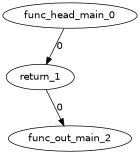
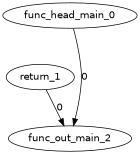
(57, 43) -> (81, 74)
